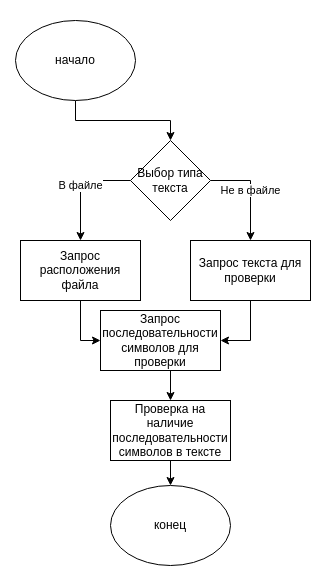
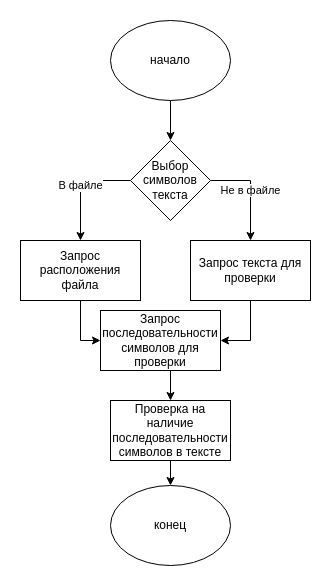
(76, 61) -> (171, 61)
(171, 181) -> (171, 181)
